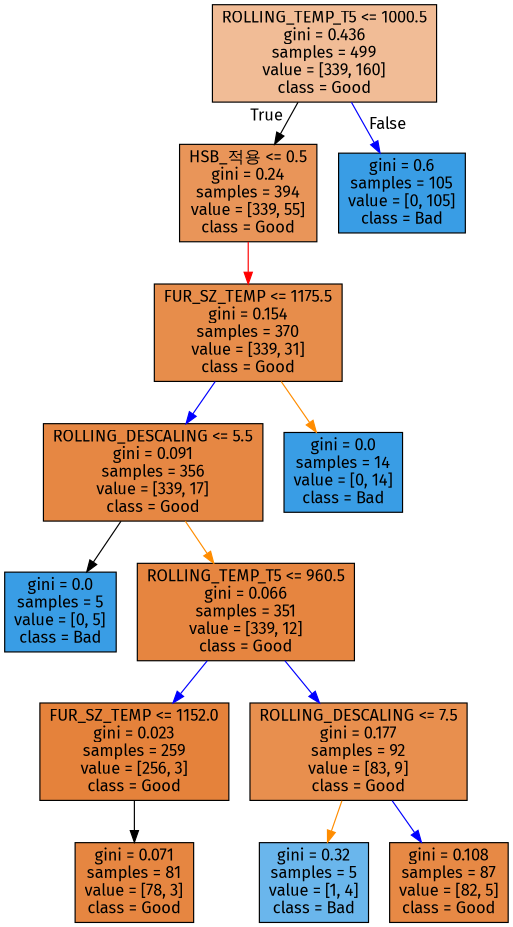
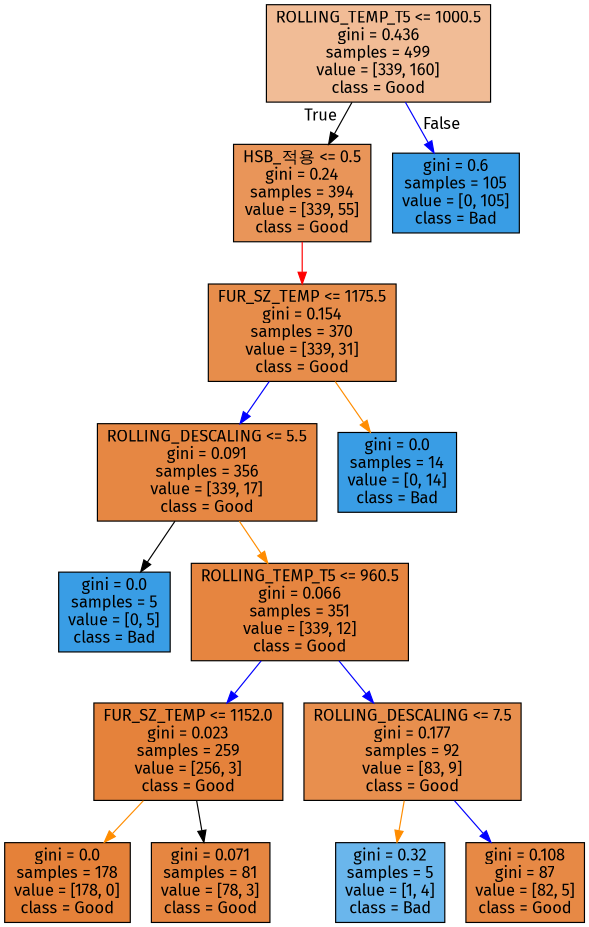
none -> (67, 883)
(449, 883) -> (525, 883)
